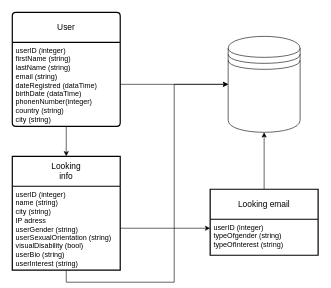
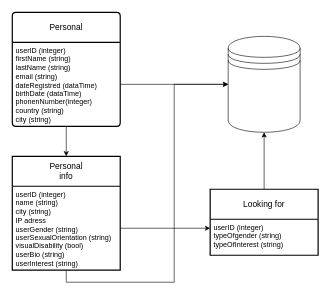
(66, 27) -> (66, 27)
(66, 171) -> (66, 171)
(264, 204) -> (264, 204)
